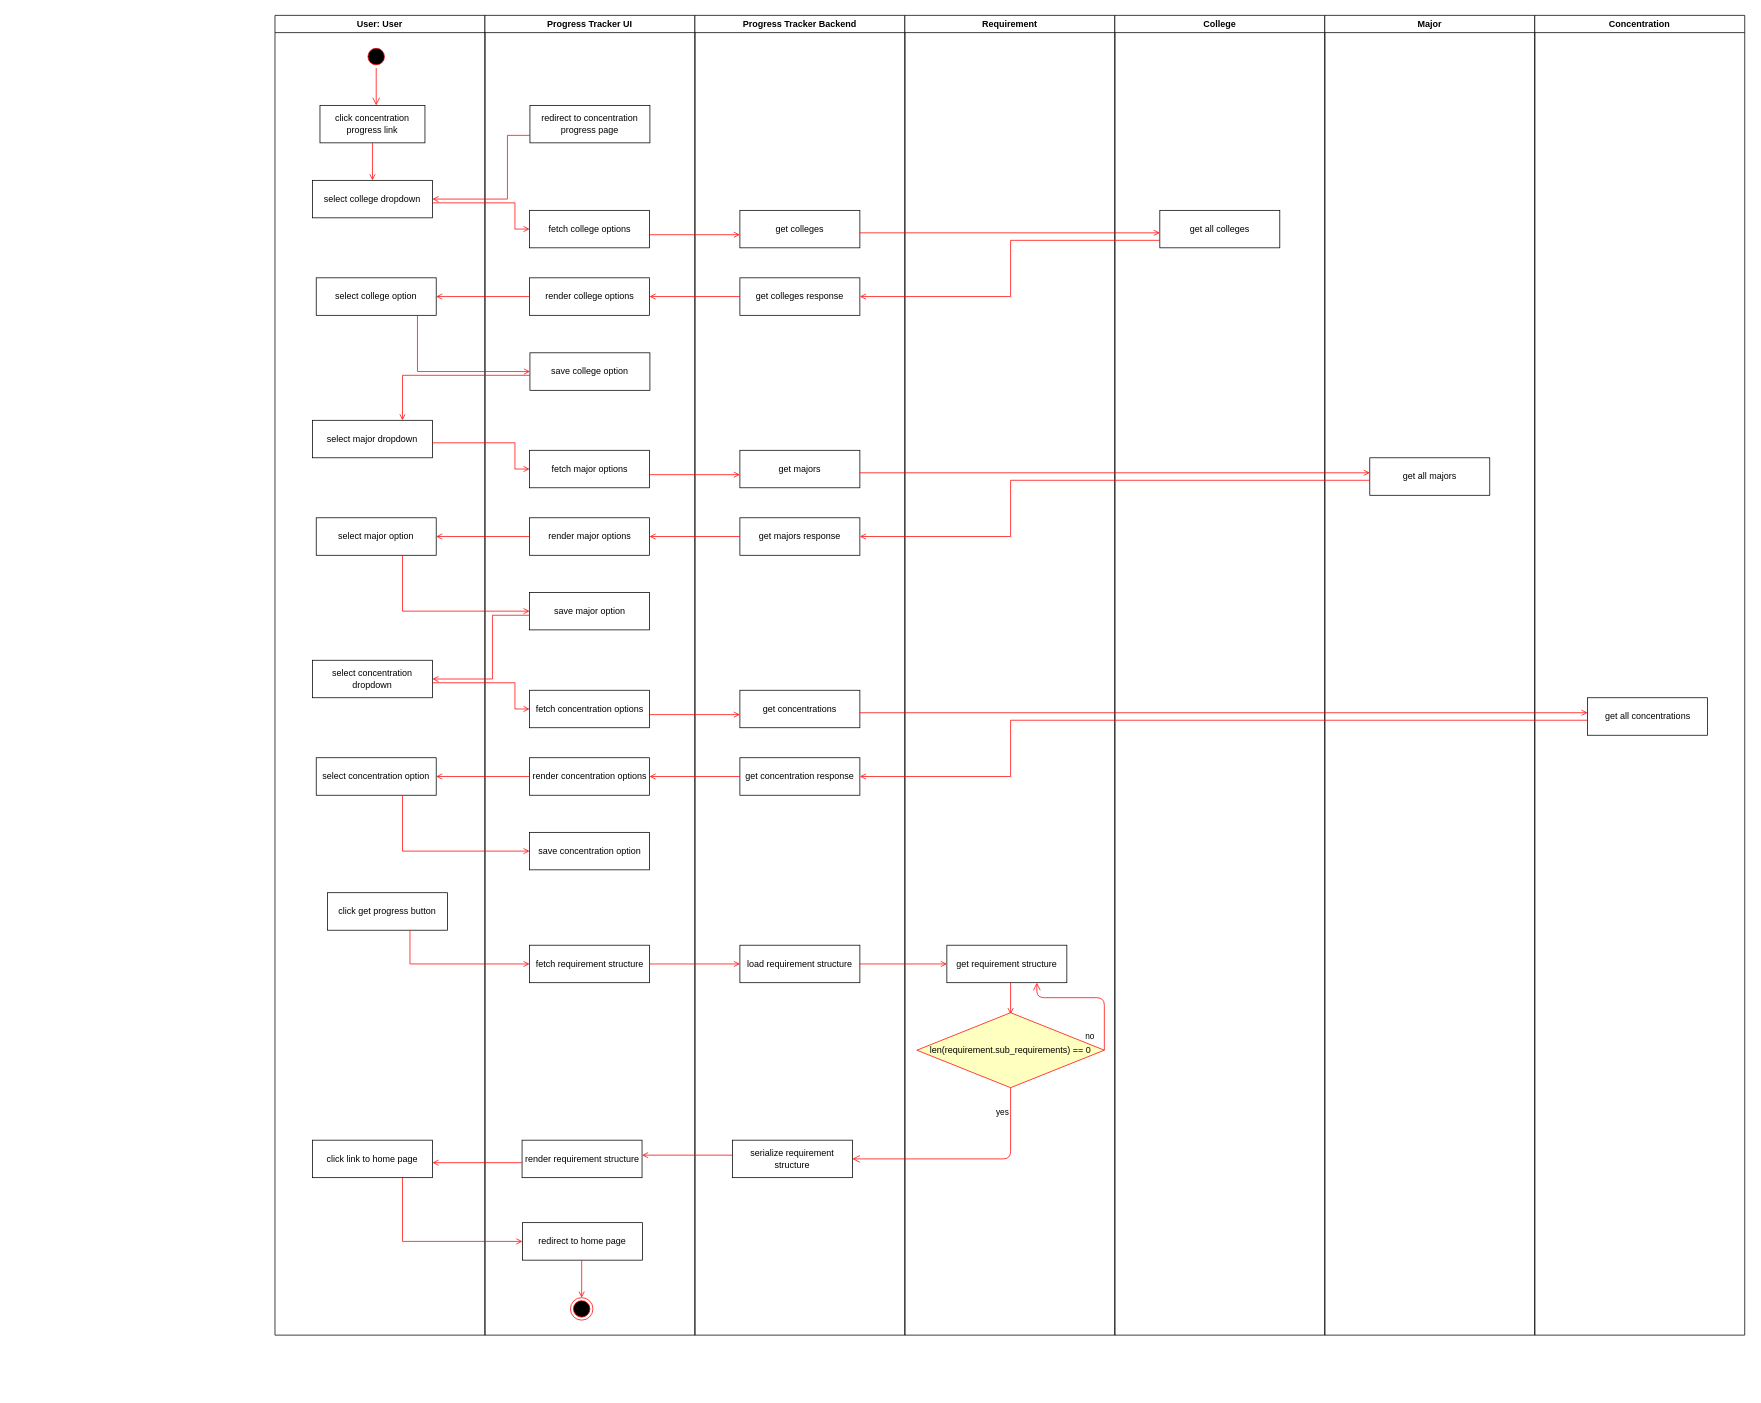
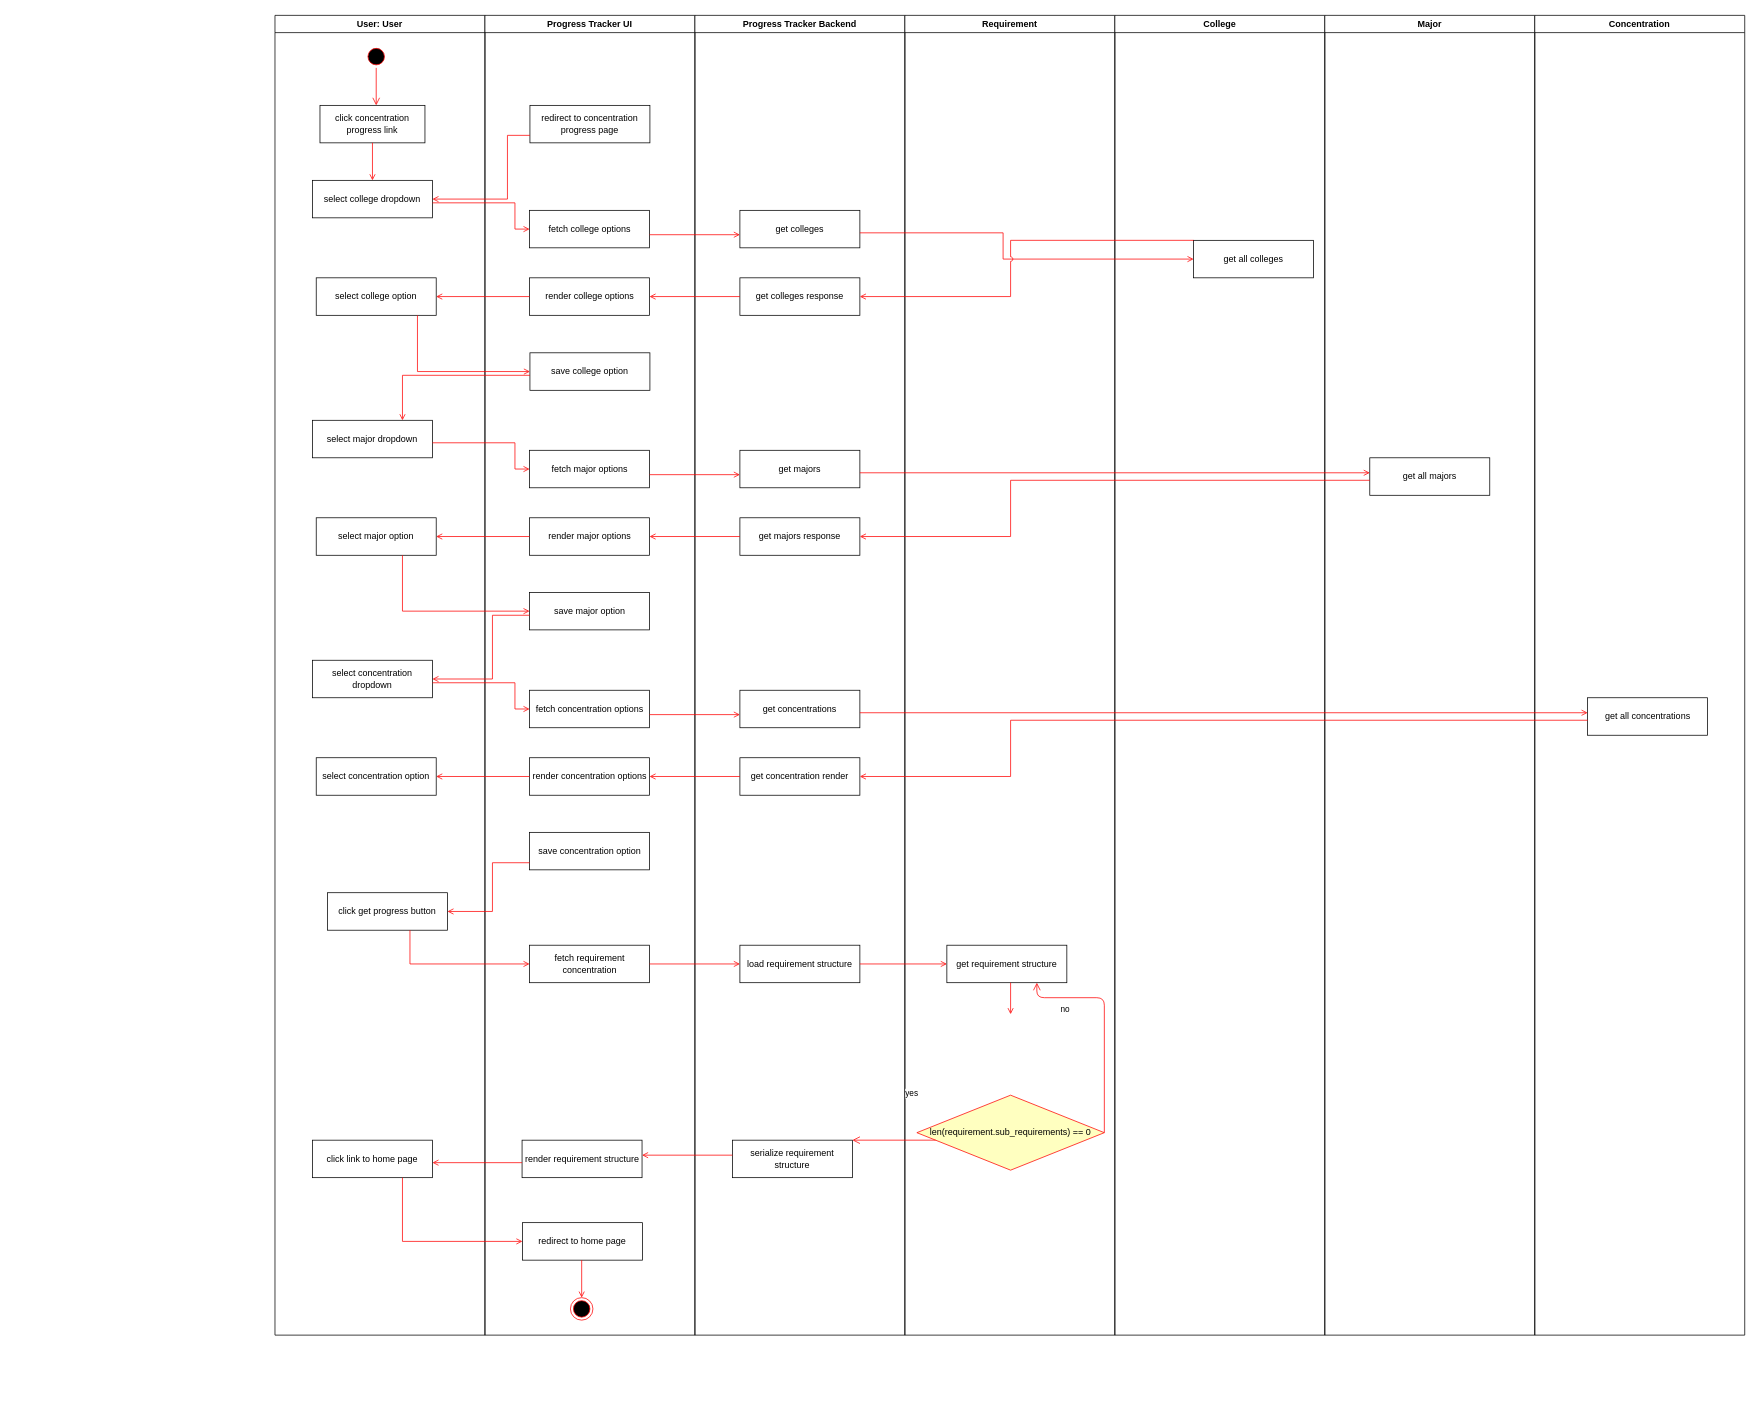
(1220, 229) -> (1254, 259)
(800, 777) -> (800, 777)
(437, 851) -> none
none -> (492, 890)
(590, 964) -> (590, 964)
(1011, 1050) -> (1011, 1133)
